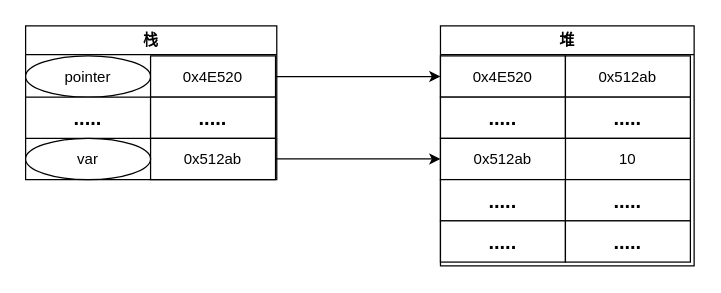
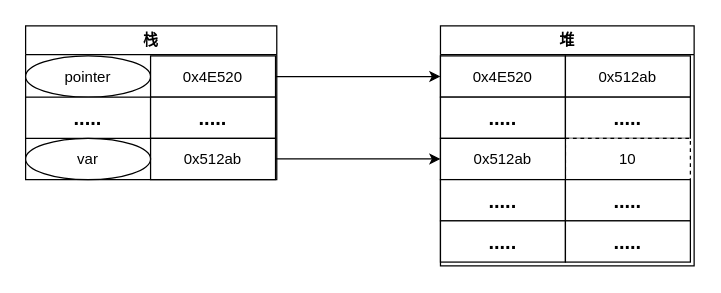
(628, 159) -> (628, 159)
